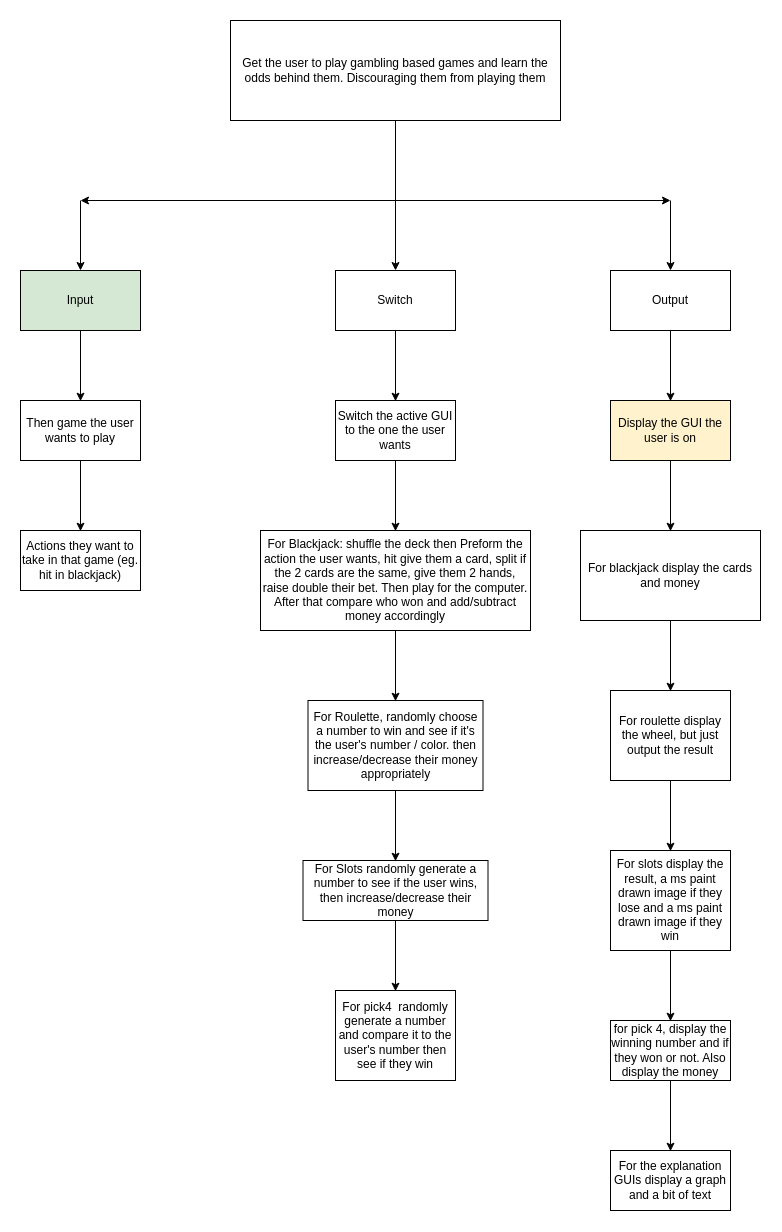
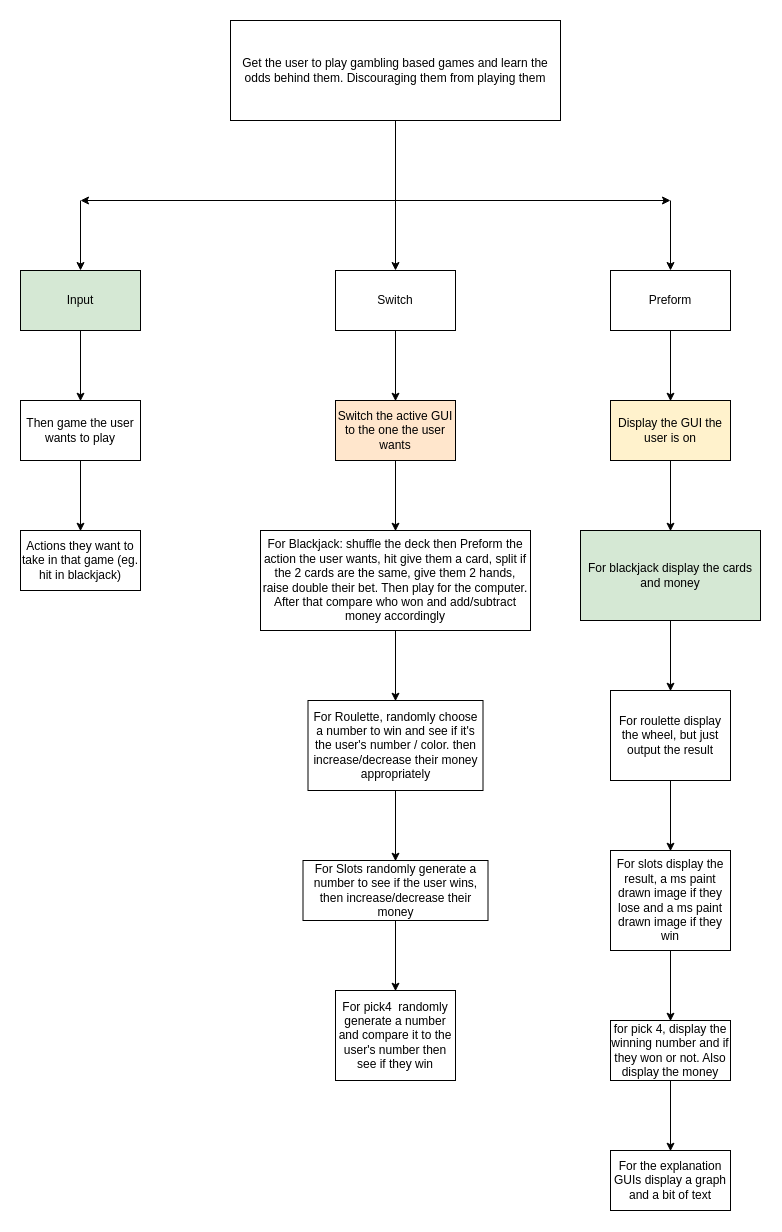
(671, 301) -> (671, 301)
(396, 431) -> (396, 431)
(671, 576) -> (671, 576)
